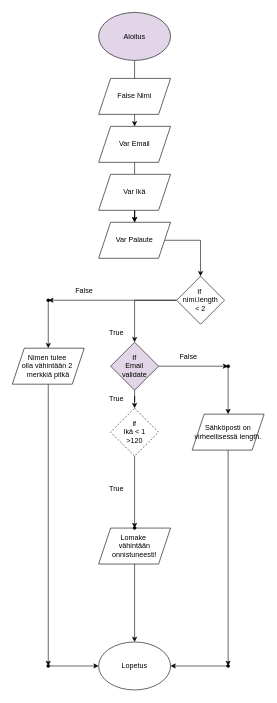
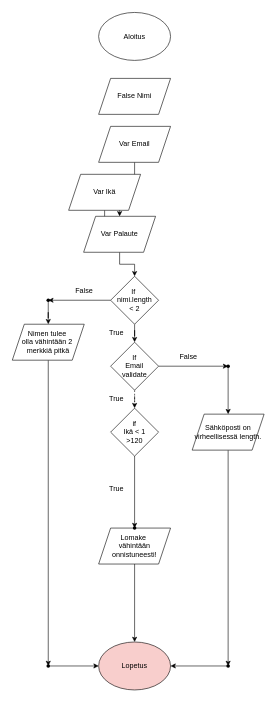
(135, 36) -> (135, 36)
(135, 69) -> none
(135, 192) -> (105, 192)
(135, 240) -> (120, 234)
(201, 300) -> (135, 300)
(48, 366) -> (48, 342)
(135, 366) -> (135, 366)
(135, 401) -> (135, 401)
(135, 432) -> (135, 432)
(135, 666) -> (135, 666)
